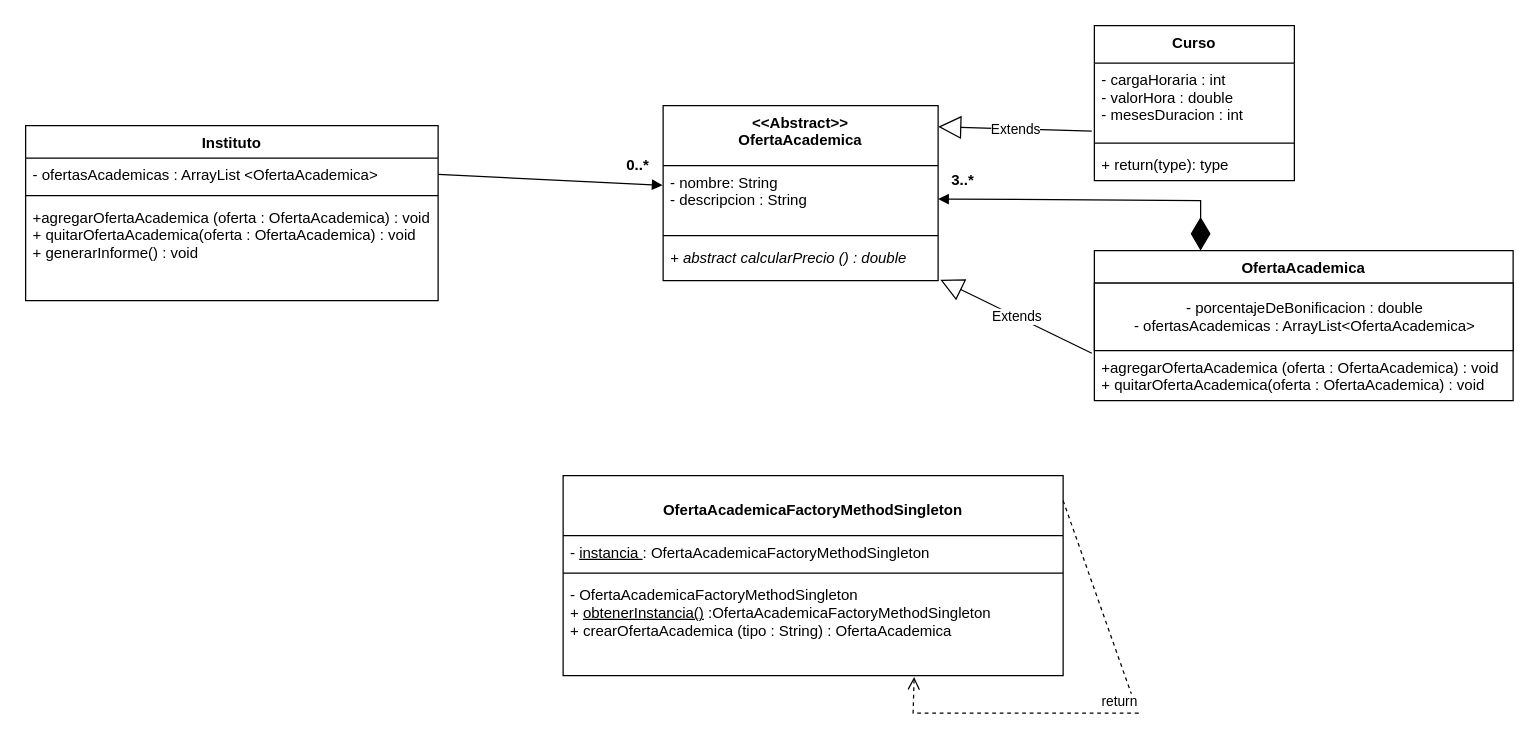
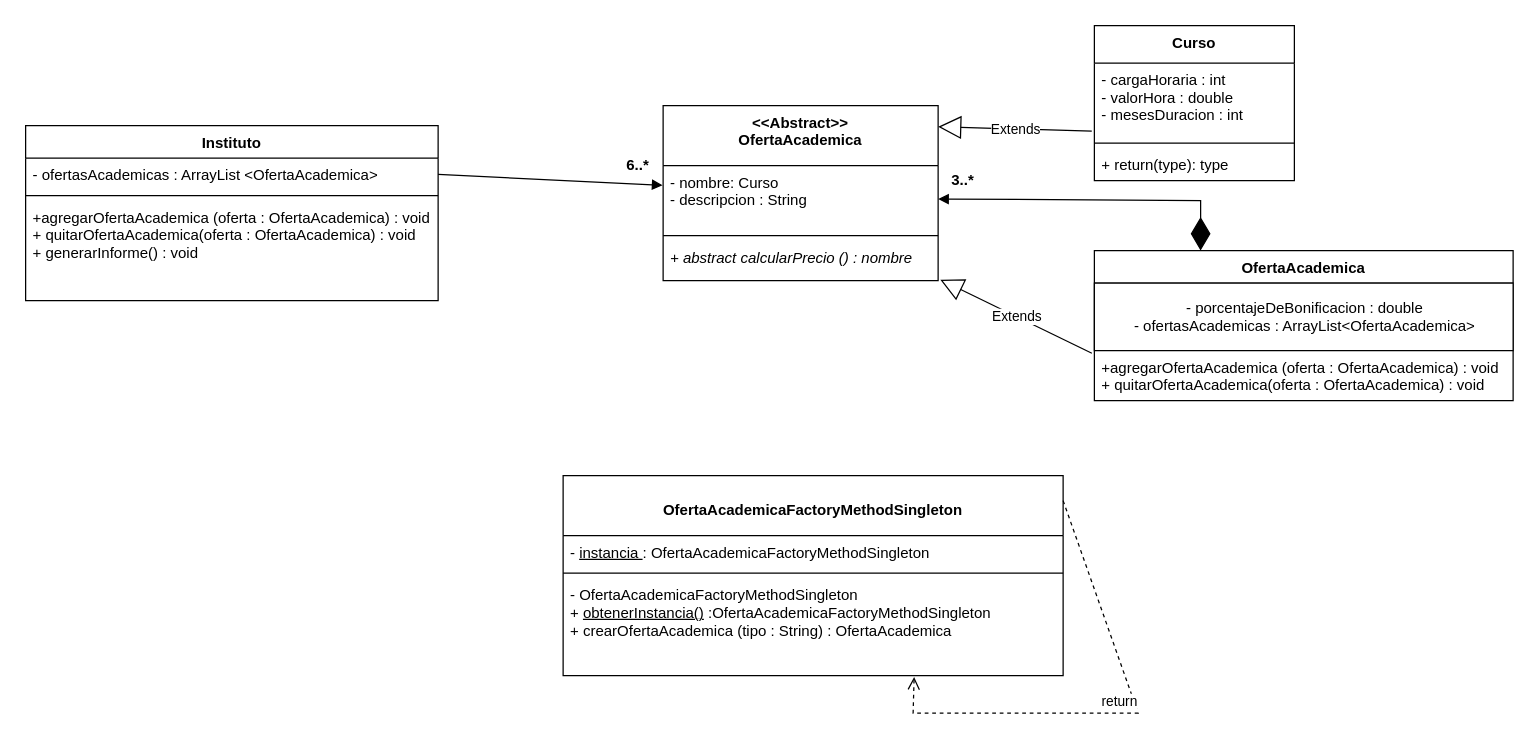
(638, 165) -> (638, 165)
(729, 183) -> (727, 183)
(806, 258) -> (808, 258)
